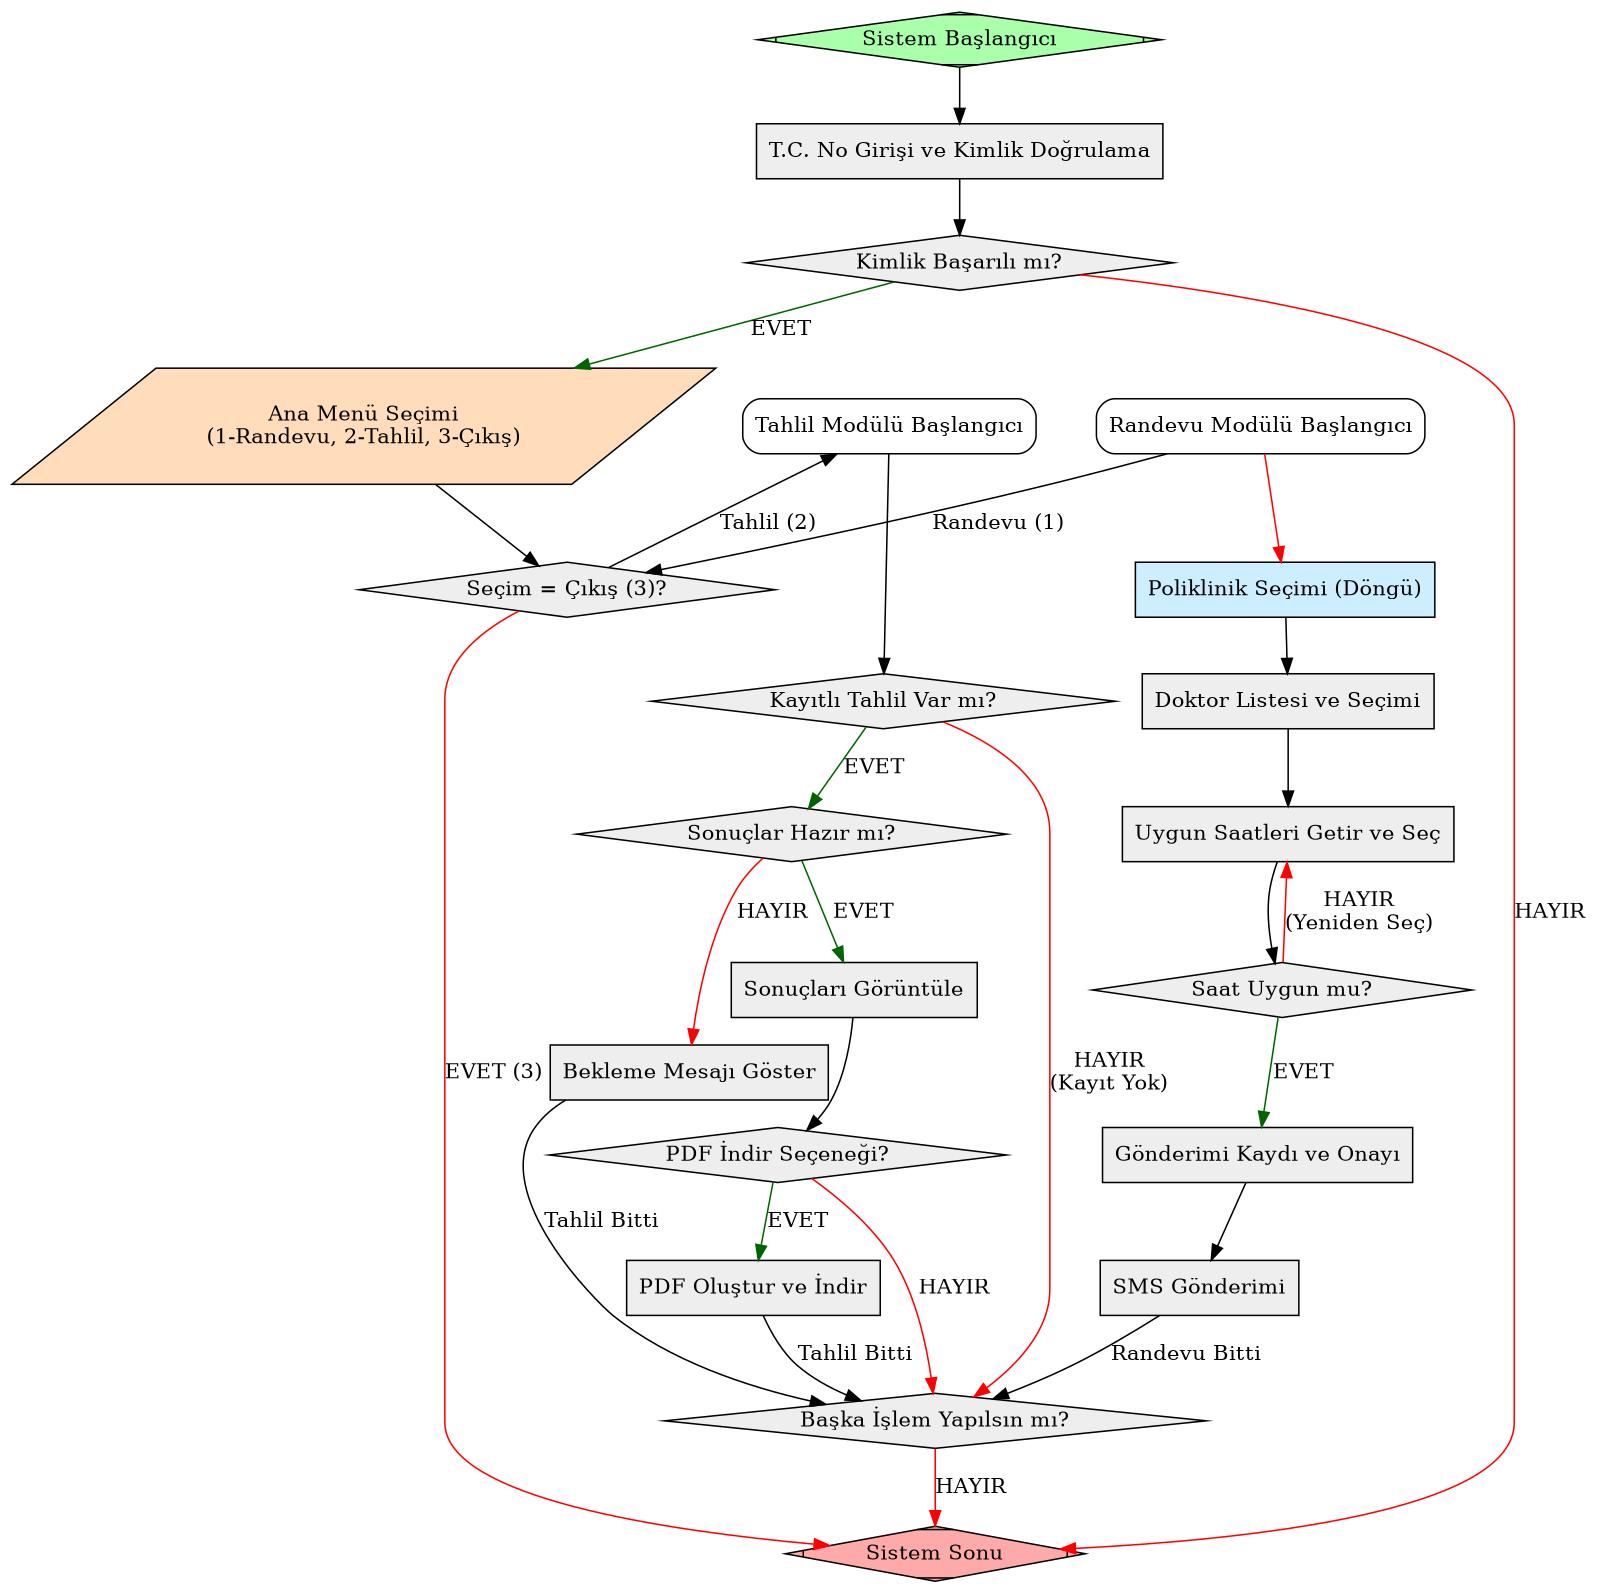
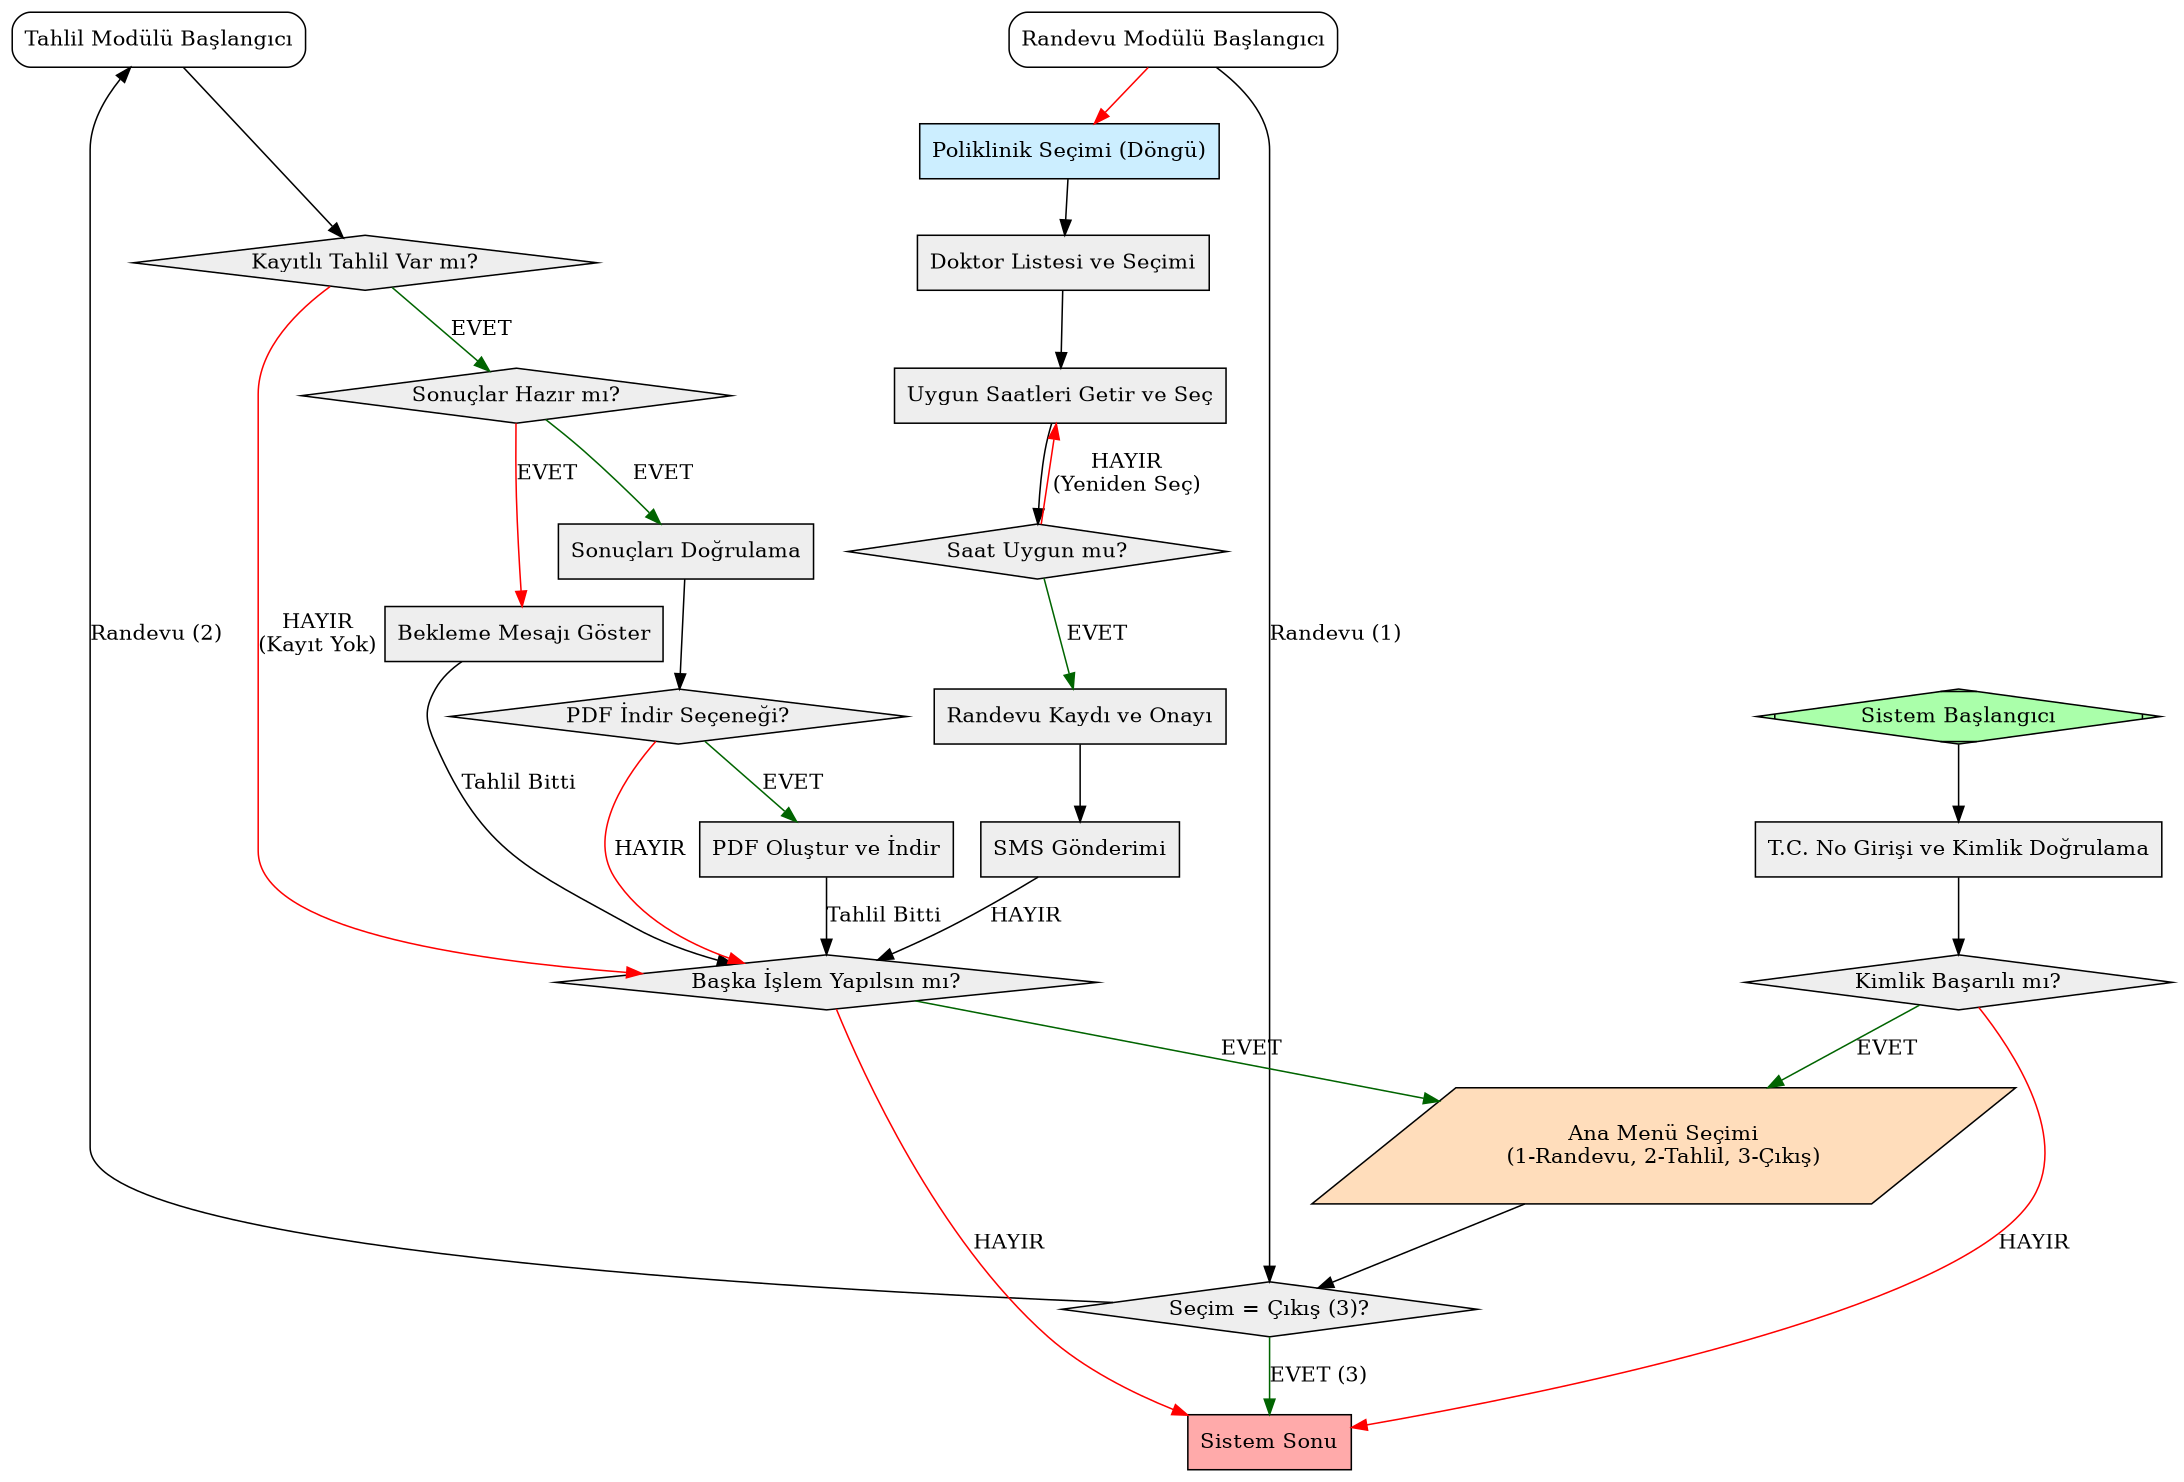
(769, 523) -> (157, 634)
(773, 912) -> (547, 474)
(854, 990) -> (686, 552)
none -> (1170, 1050)
(1258, 1155) -> (1080, 717)
(445, 1203) -> (1270, 1368)
(1187, 1354) -> (1026, 916)
(935, 1554) -> (1270, 1442)
